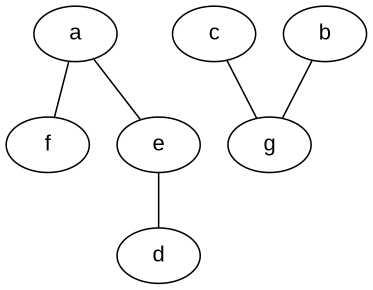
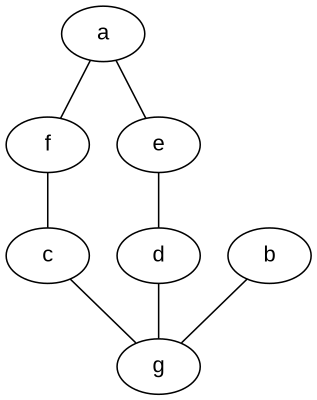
none -> (48, 200)
none -> (159, 311)
